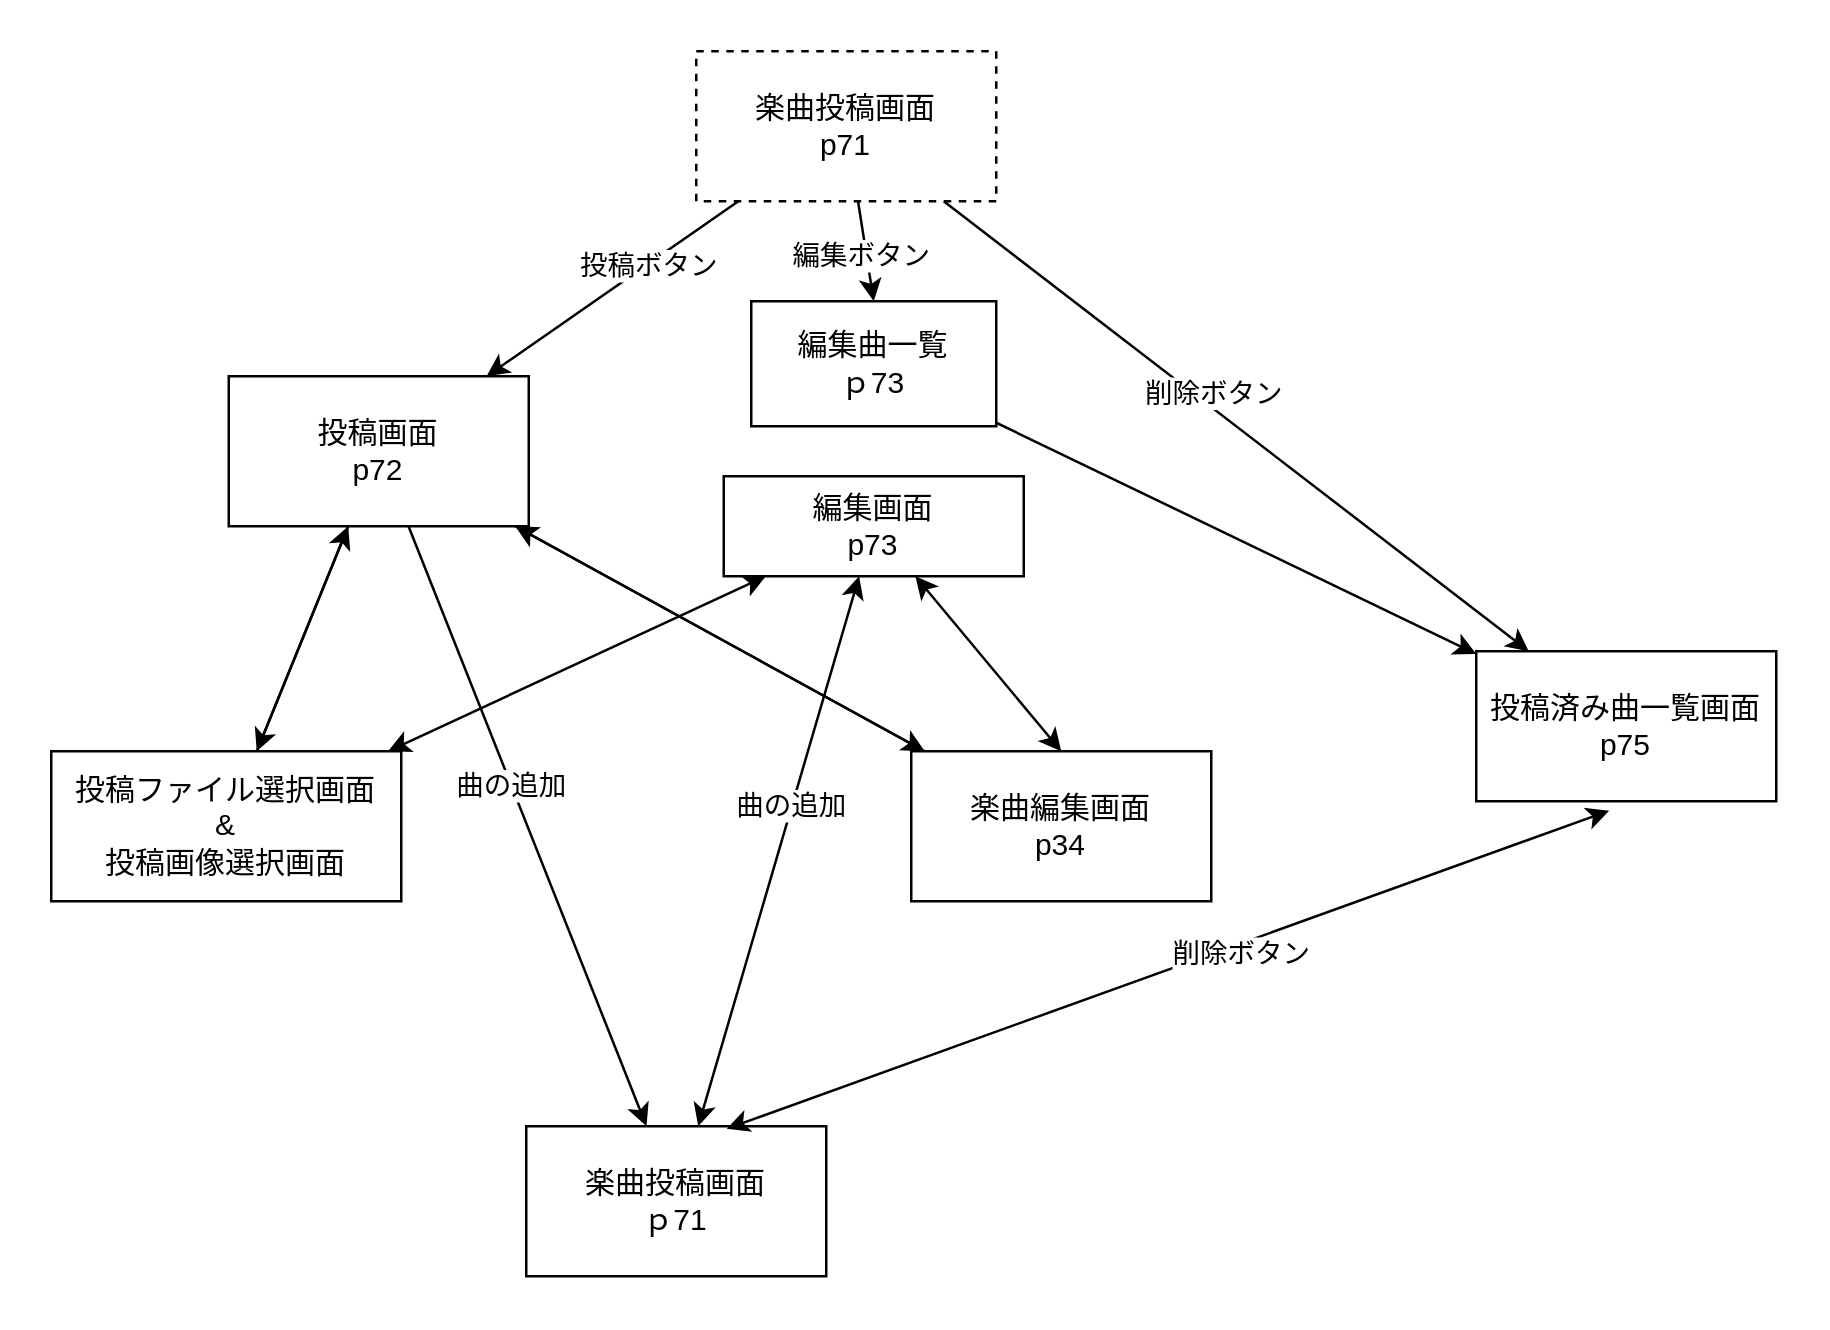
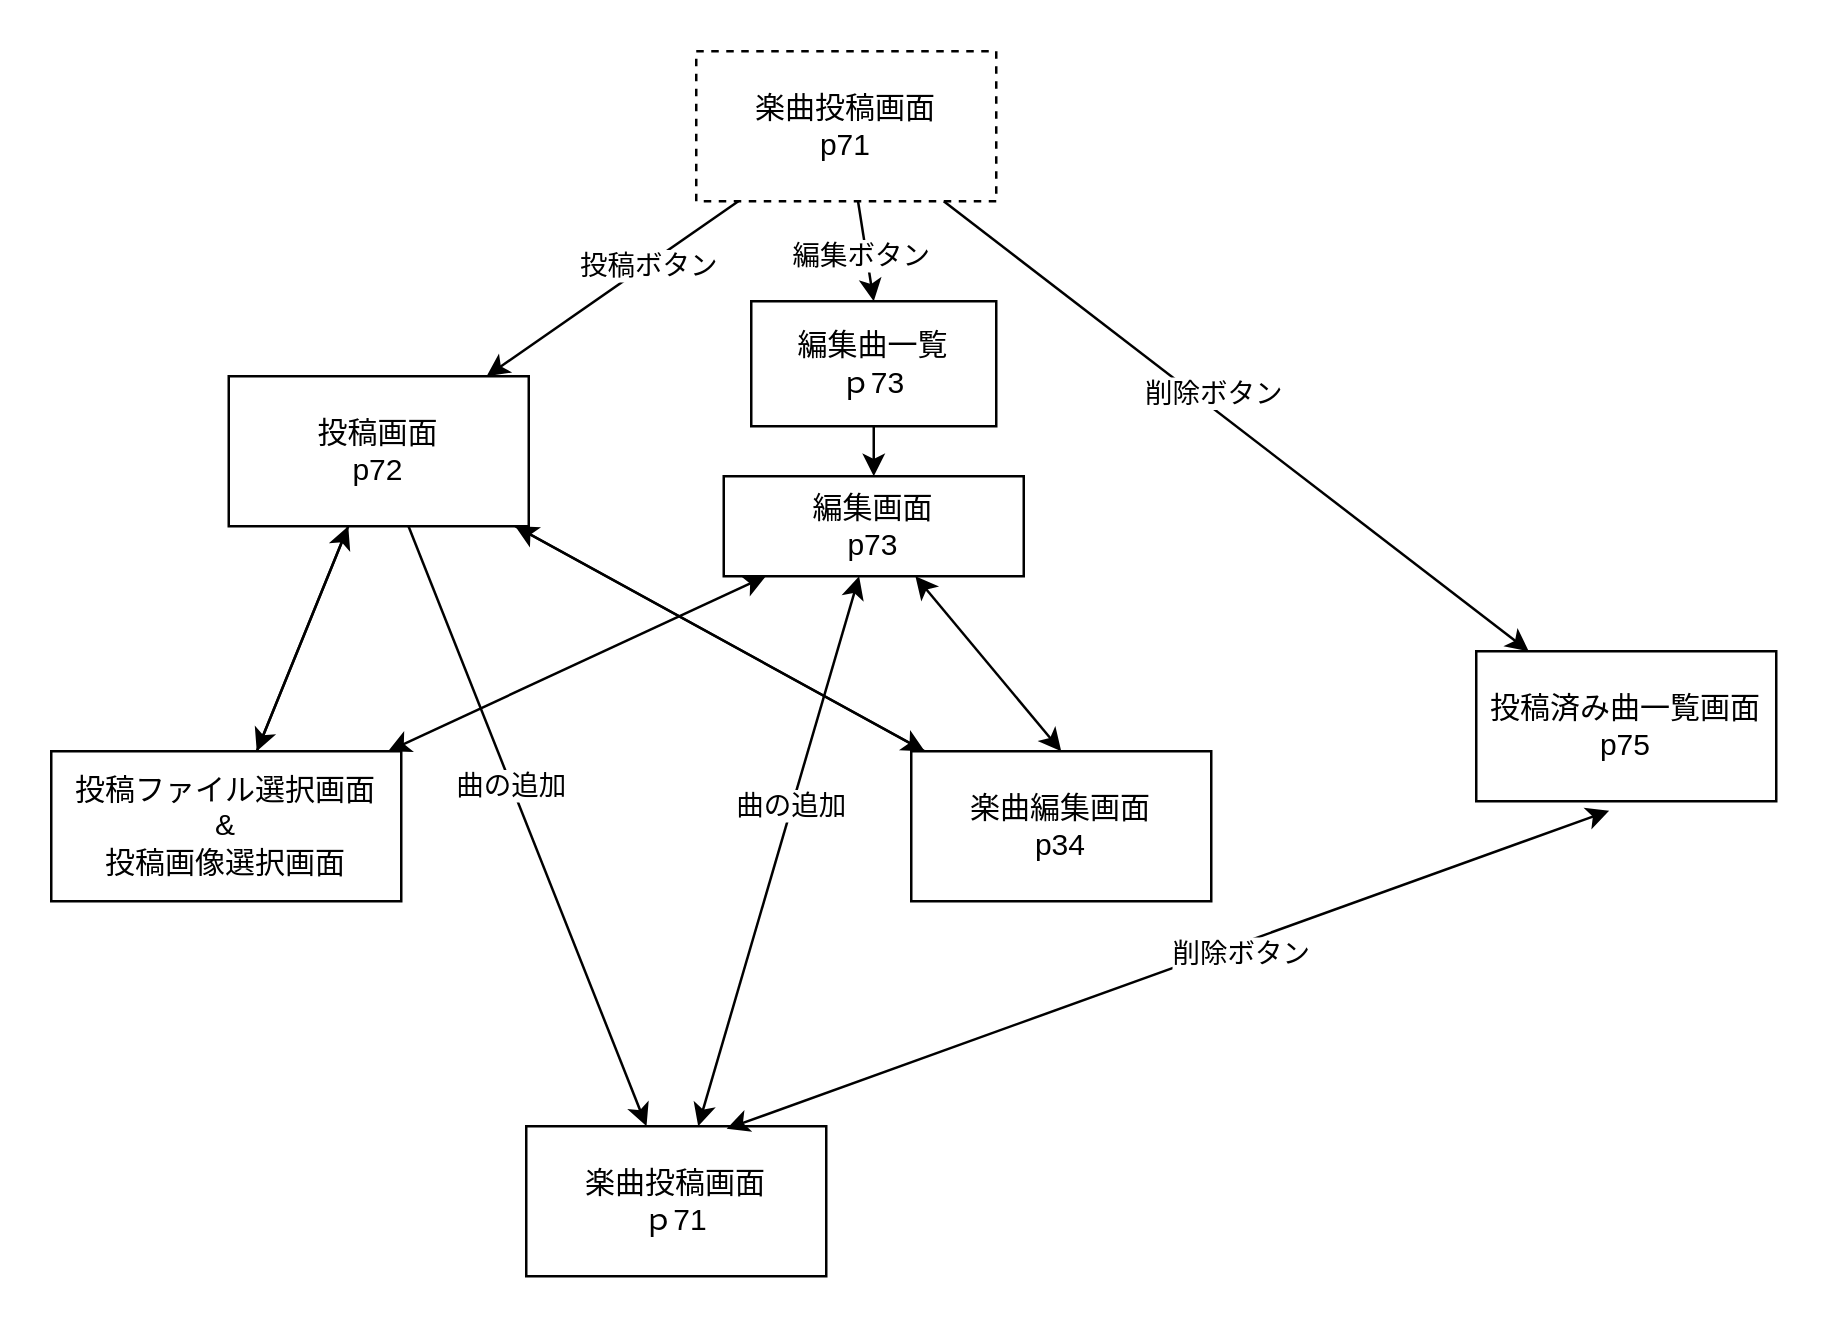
(1229, 535) -> (874, 443)
